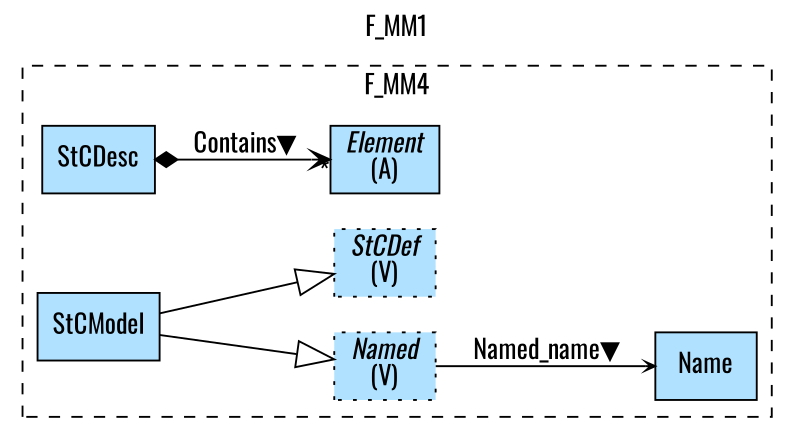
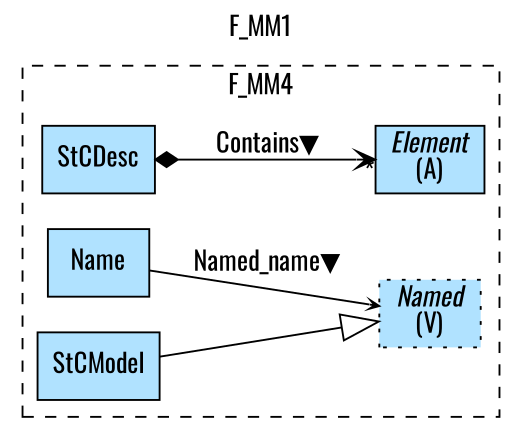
(385, 263) -> none
(541, 366) -> (260, 288)
